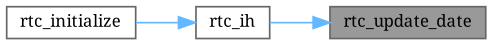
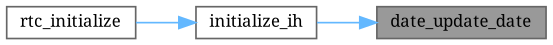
(233, 23) -> (256, 23)
(408, 23) -> (461, 23)
